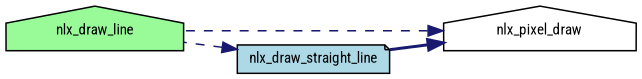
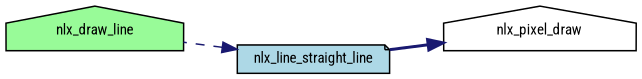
(306, 31) -> none
(313, 59) -> (313, 59)
